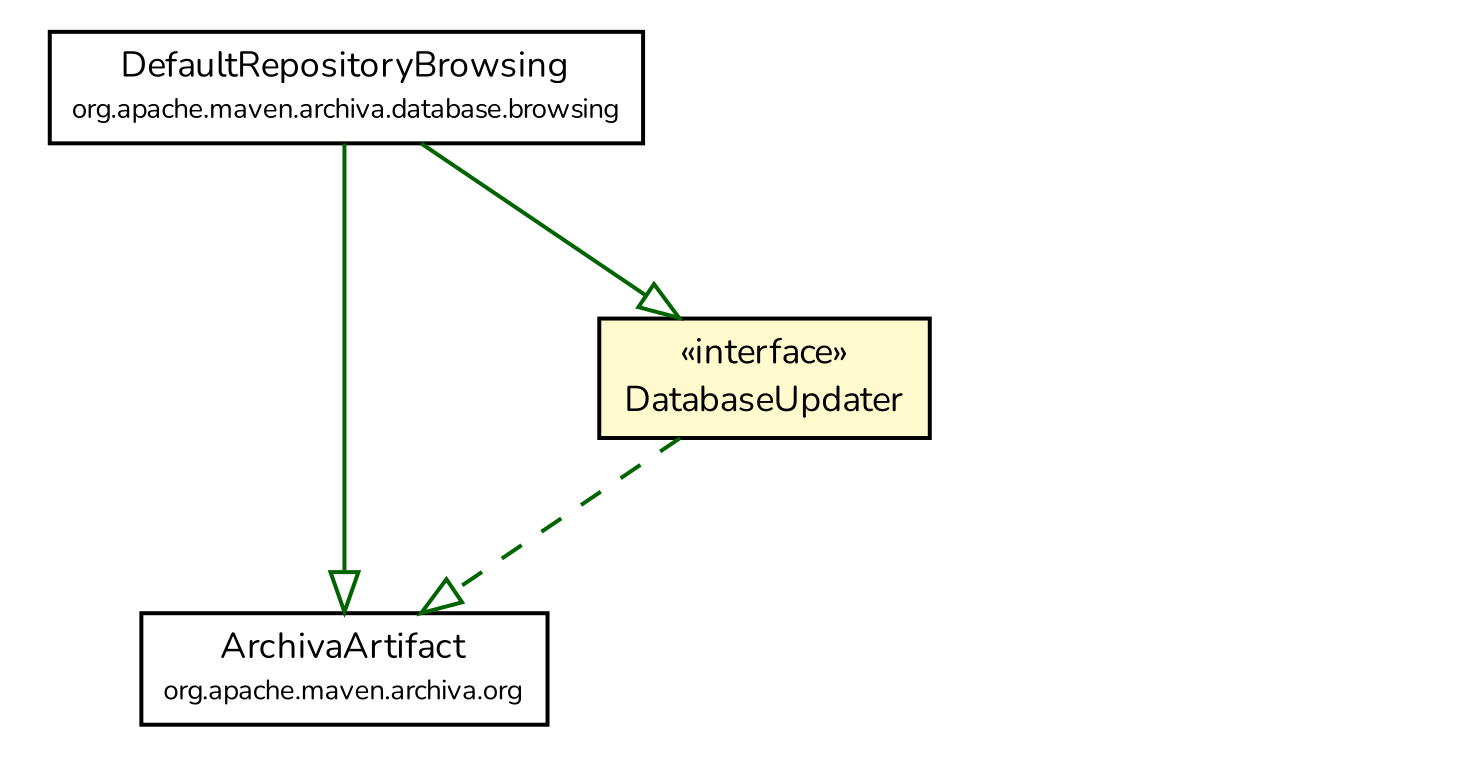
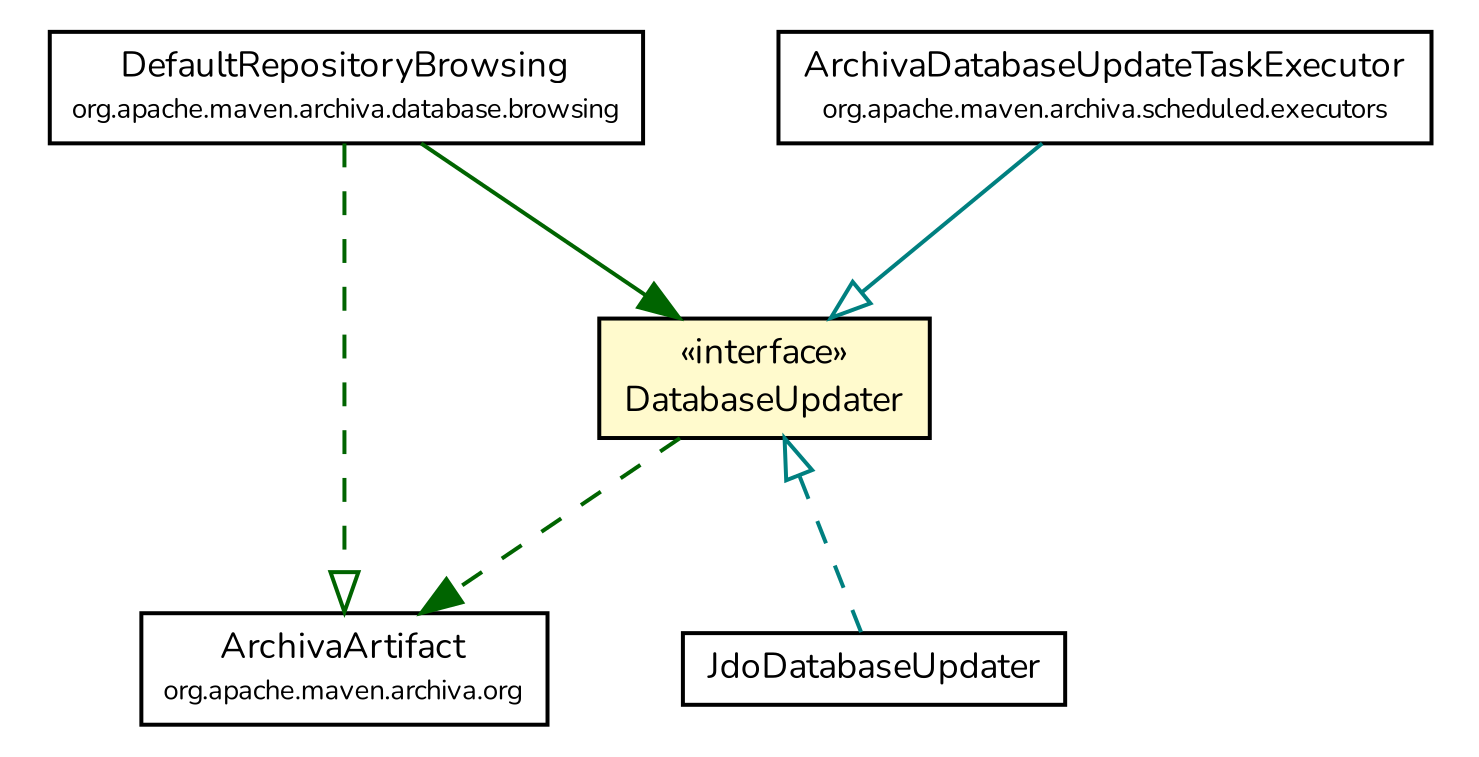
none -> (1105, 88)
(533, 219) -> (533, 219)
(344, 357) -> (344, 357)
(568, 514) -> (568, 514)
none -> (874, 669)
